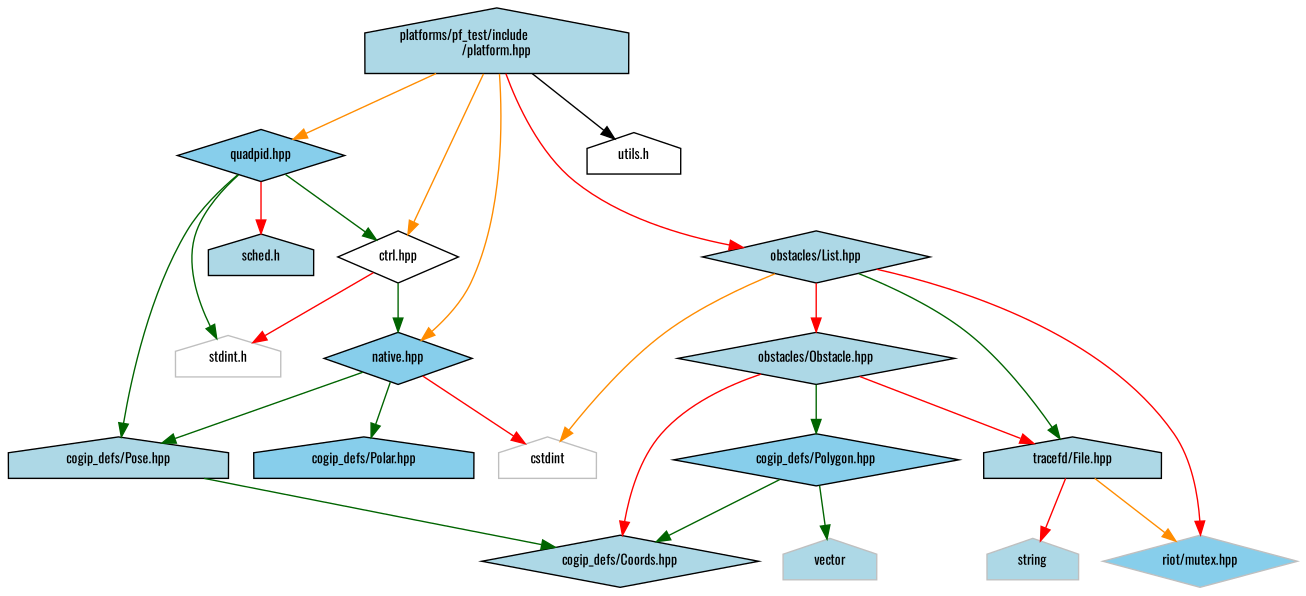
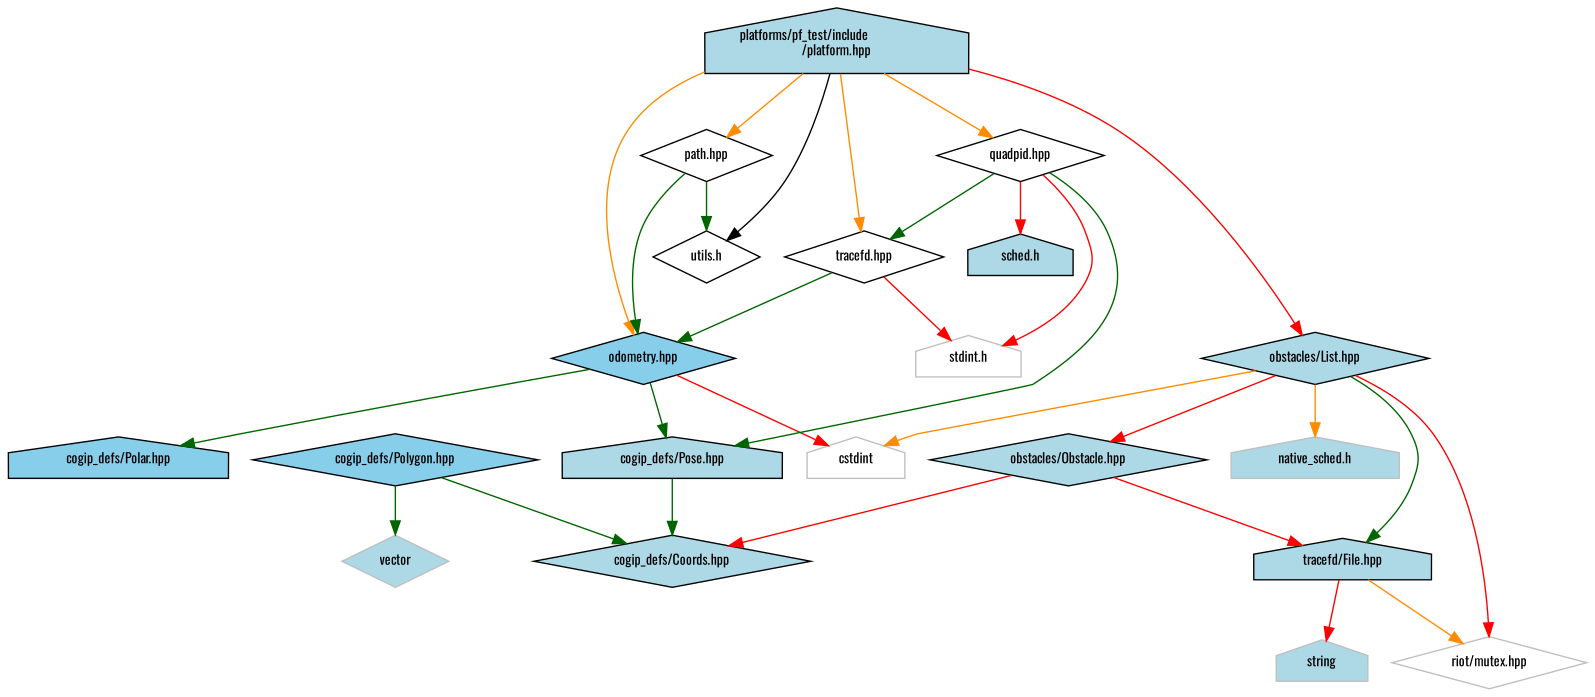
(261, 156) -> (1020, 156)
(634, 156) -> (707, 257)
none -> (707, 156)
(193, 245) -> (1091, 267)
(398, 257) -> (864, 257)
(398, 358) -> (643, 358)
(816, 402) -> none
none -> (1315, 460)
(830, 561) -> (395, 561)
(1200, 561) -> (1489, 663)
